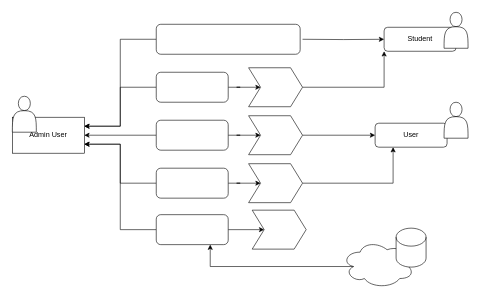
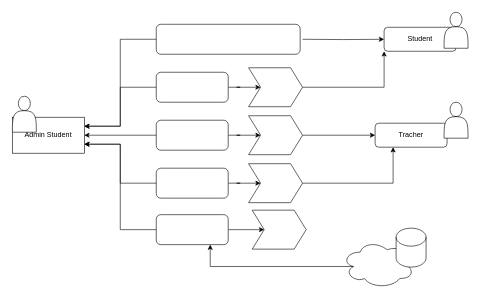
(48, 135) -> (48, 135)
(411, 135) -> (411, 135)
